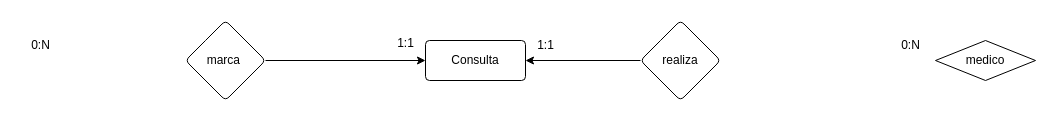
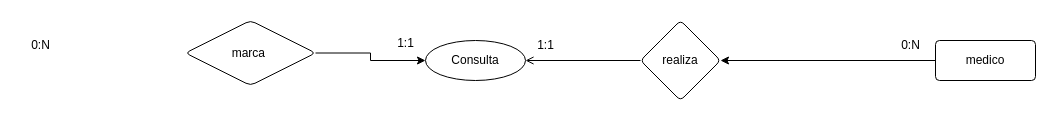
(226, 61) -> (251, 53)
(476, 61) -> (476, 61)
(533, 61) -> (531, 61)
none -> (831, 61)
(986, 61) -> (986, 61)
